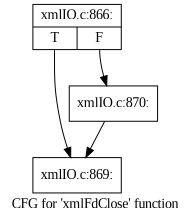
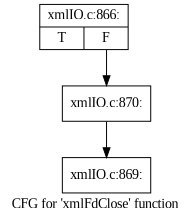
(57, 100) -> none
